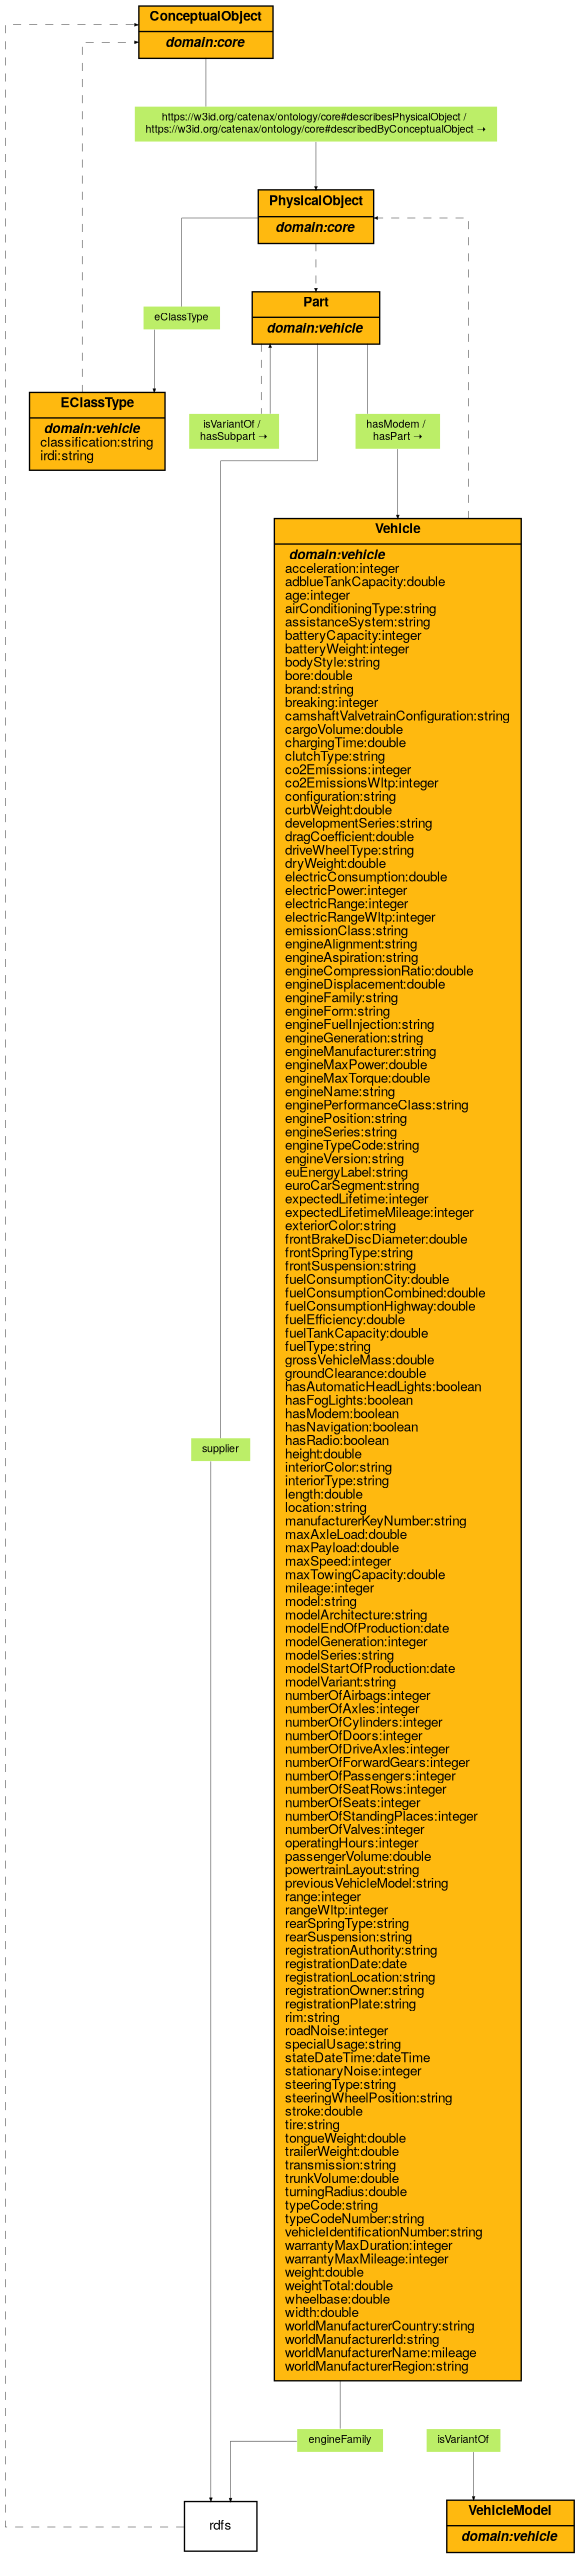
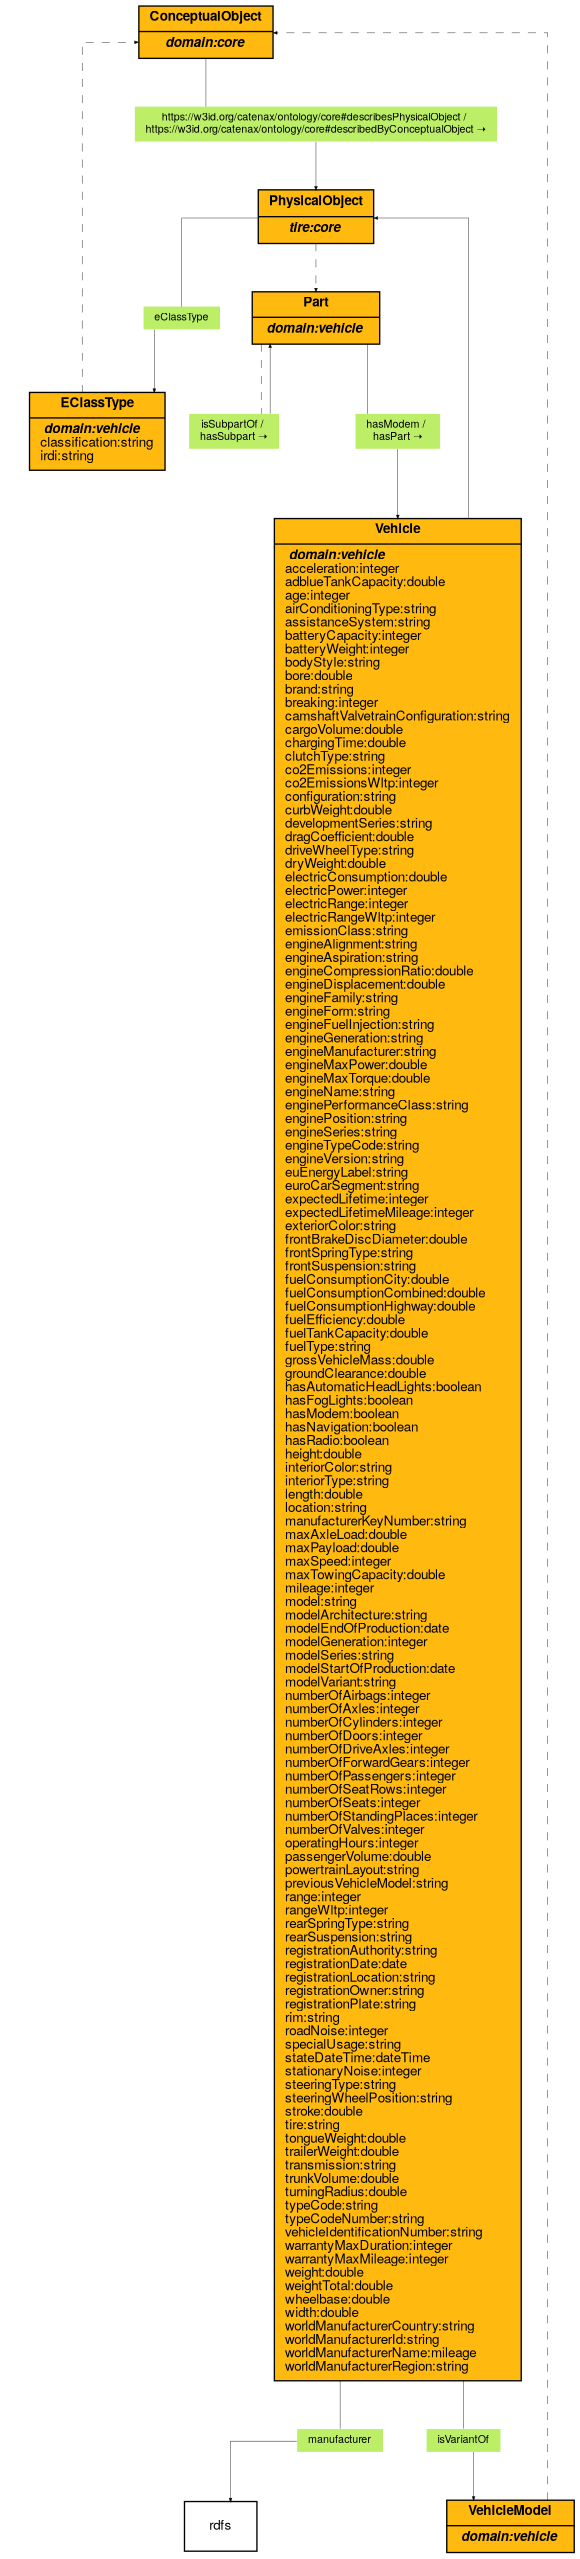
(313, 228) -> (313, 228)
(469, 323) -> (469, 323)
(234, 431) -> (234, 431)
(5, 1301) -> (548, 1131)
(221, 1450) -> none
none -> (464, 2405)
(340, 2440) -> (340, 2440)
